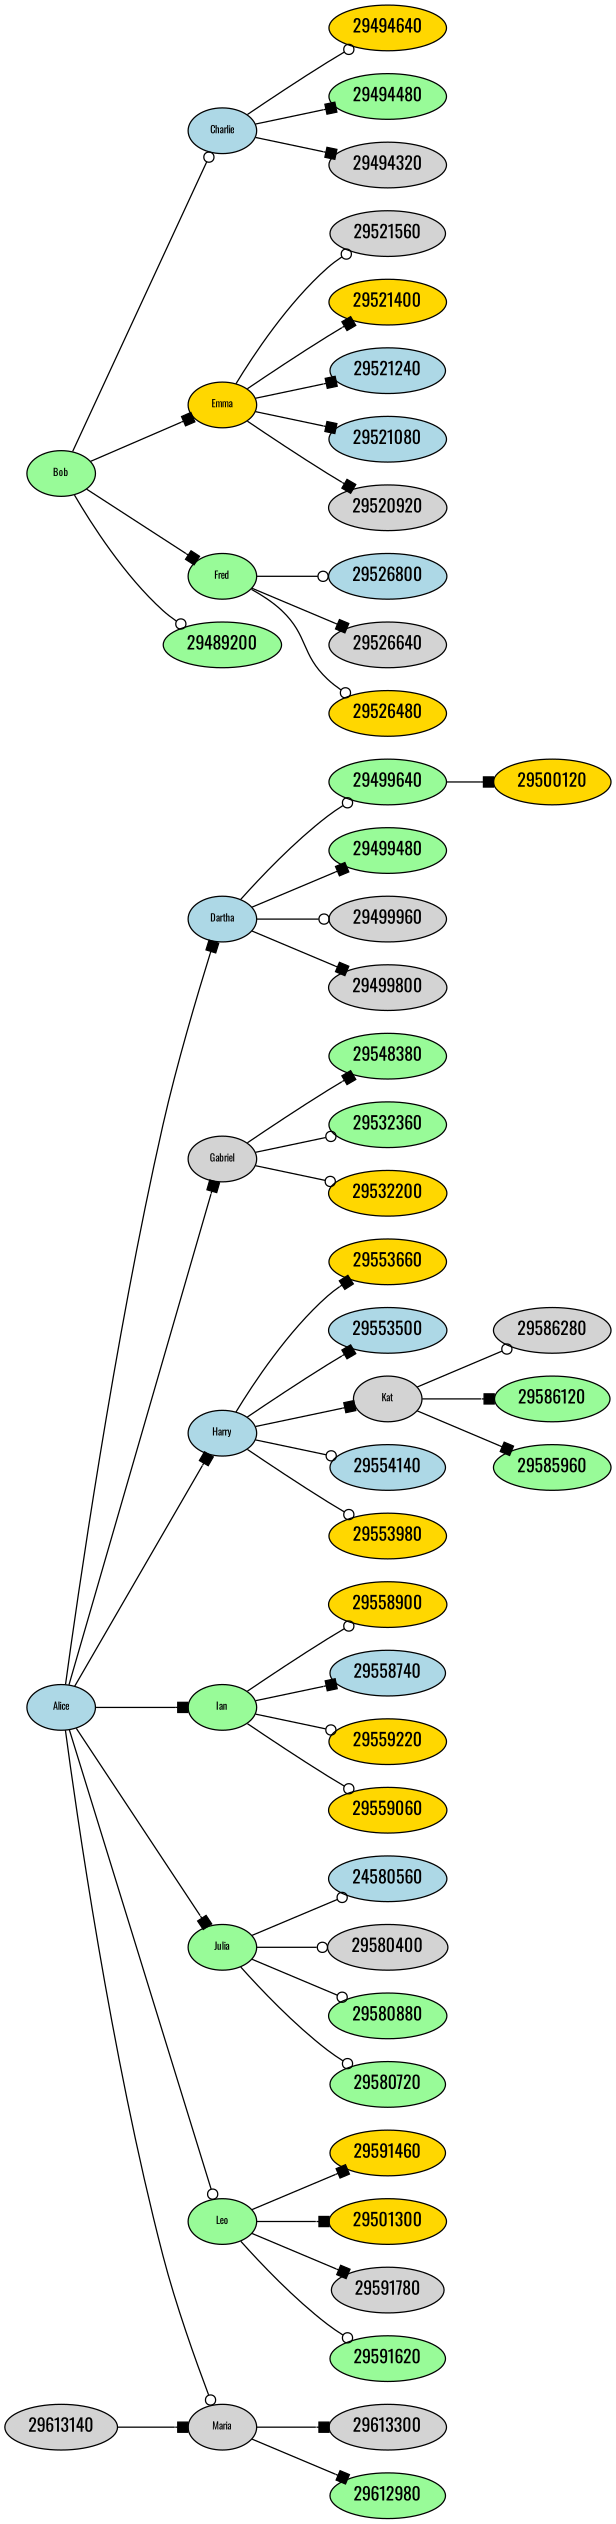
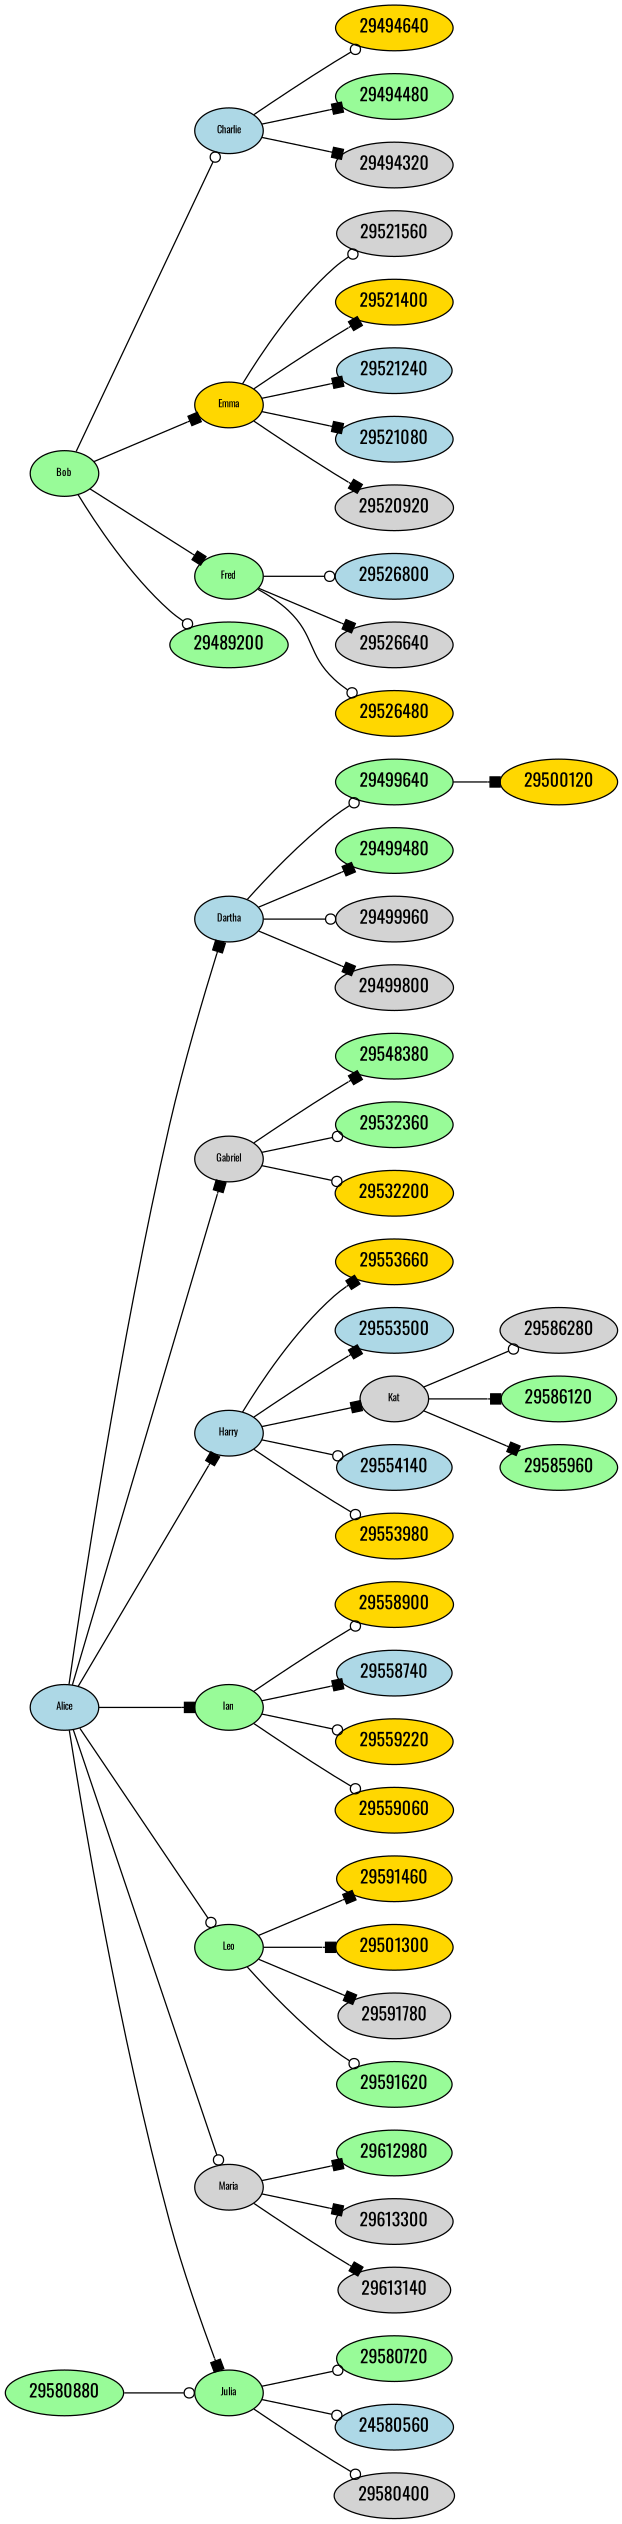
(295, 1977) -> (154, 2393)
(146, 2427) -> (301, 2235)
